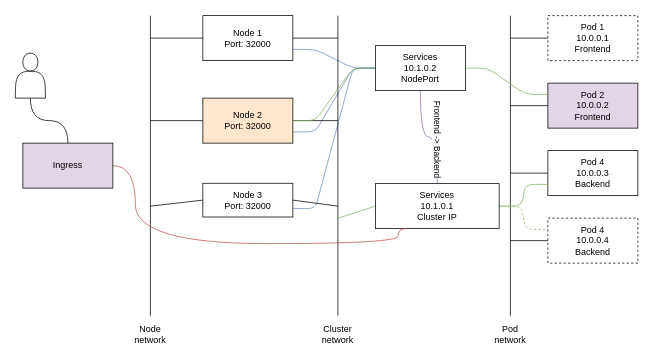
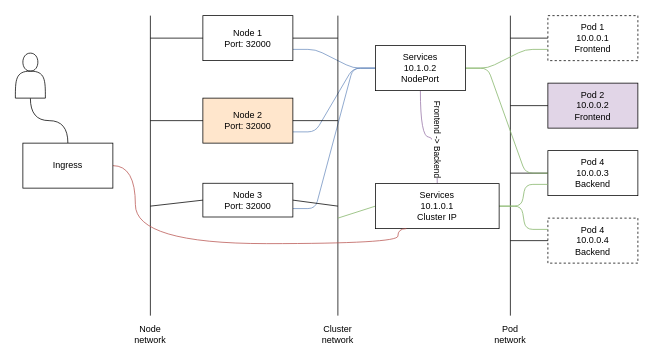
(514, 86) -> (498, 97)
(330, 100) -> (516, 54)
(68, 165) -> (68, 165)
(527, 227) -> (527, 227)
